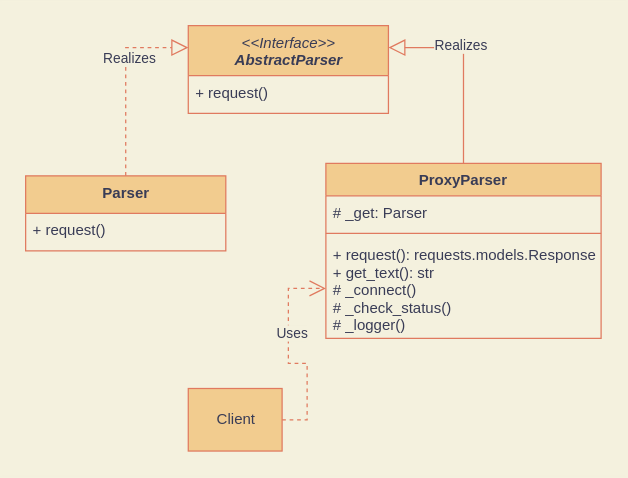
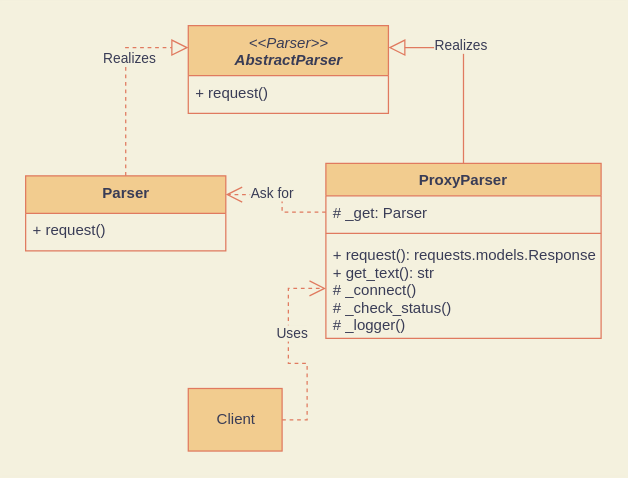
(289, 52) -> (289, 52)
none -> (258, 194)
